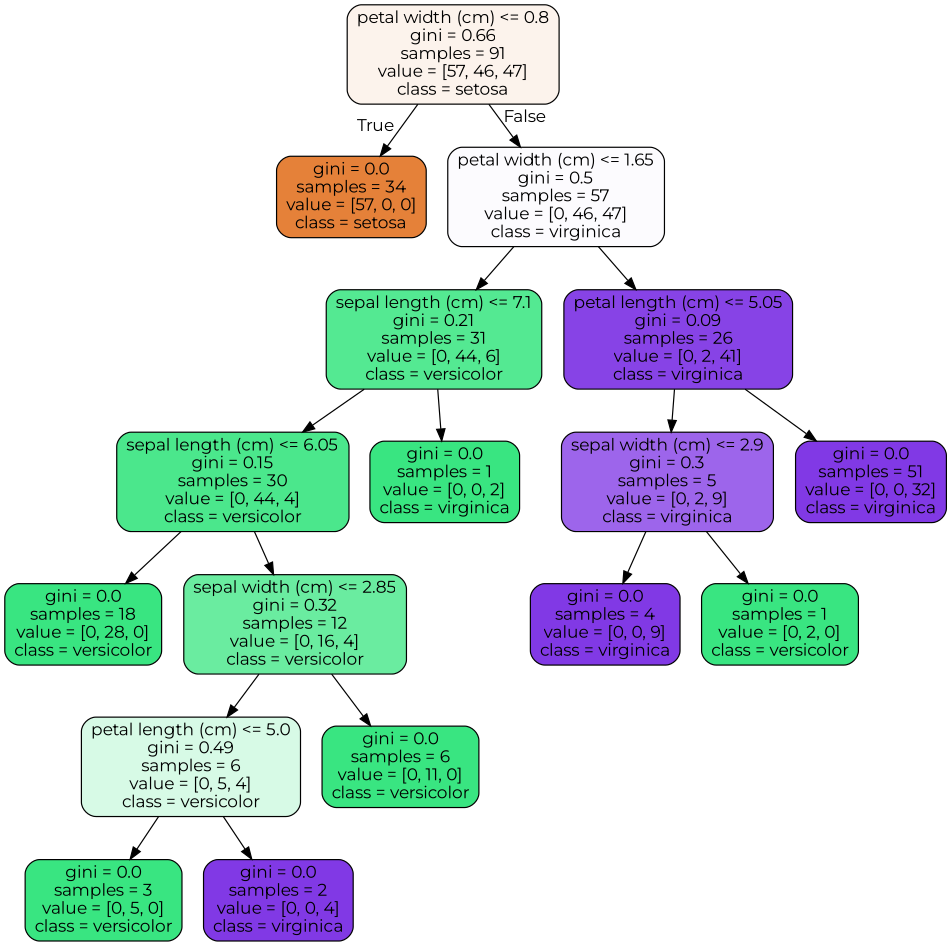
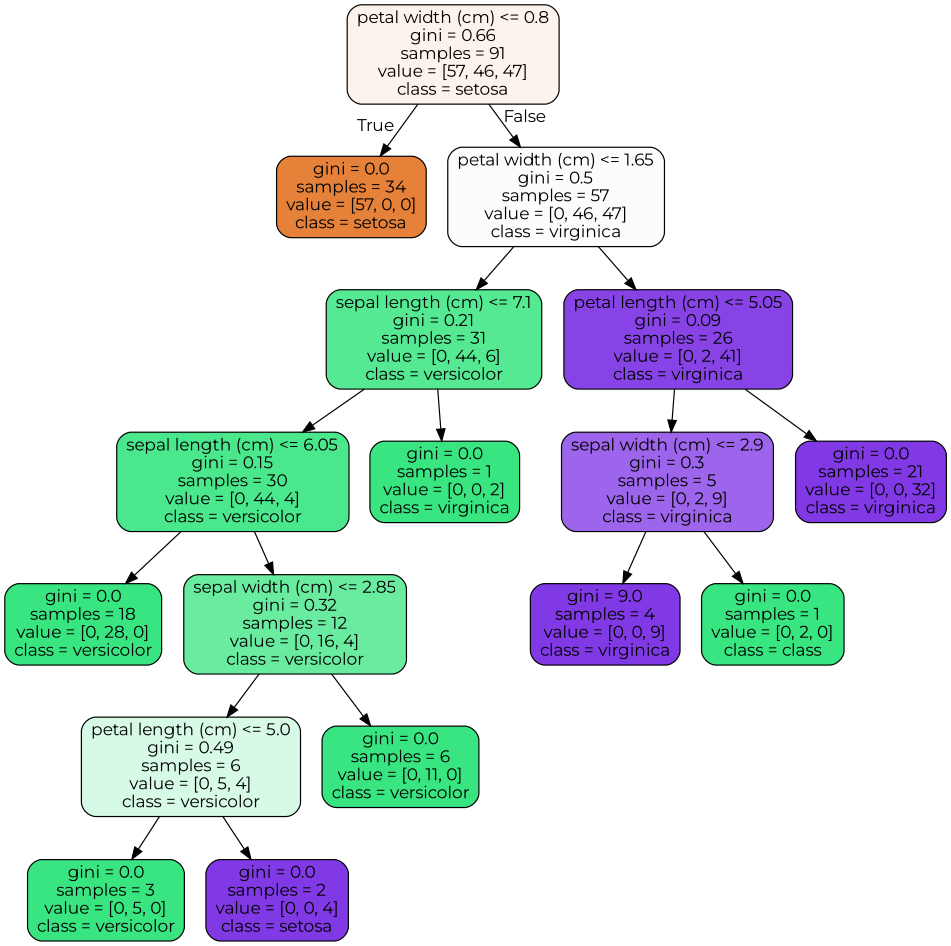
(871, 482) -> (871, 482)
(605, 624) -> (605, 624)
(780, 624) -> (773, 624)
(278, 900) -> (277, 900)
